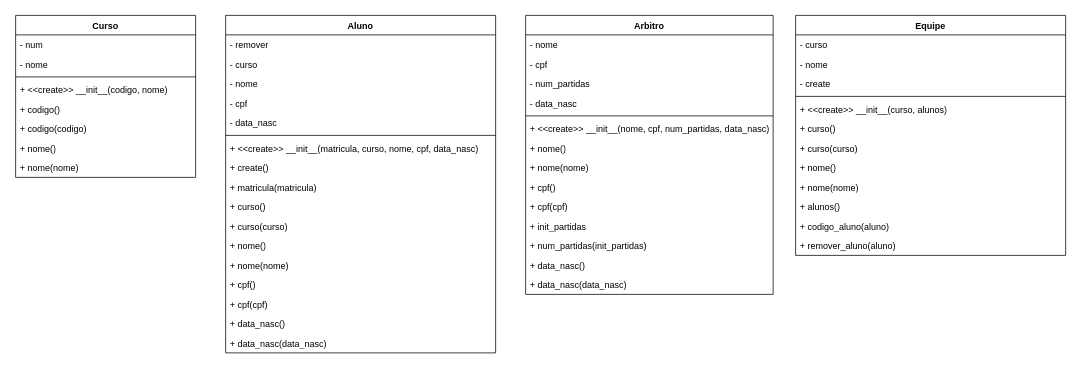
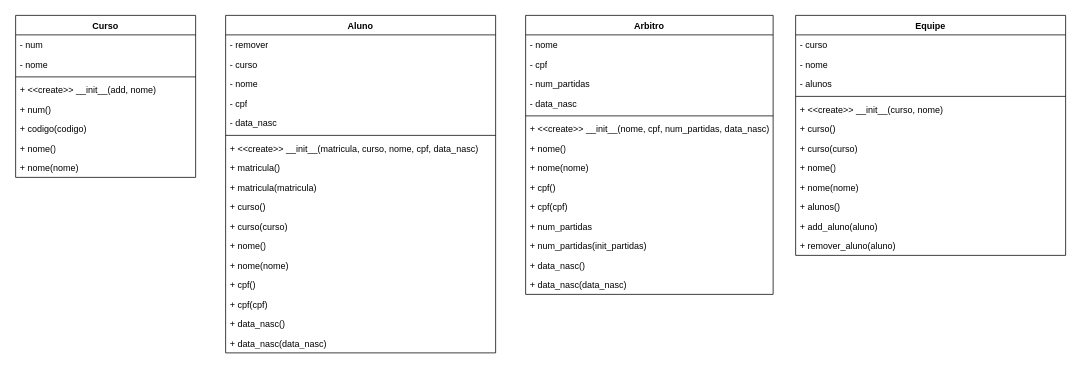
(819, 85) -> (818, 85)
(100, 91) -> (93, 91)
(43, 110) -> (36, 110)
(882, 110) -> (879, 110)
(254, 169) -> (259, 169)
(563, 227) -> (563, 227)
(848, 227) -> (842, 227)
